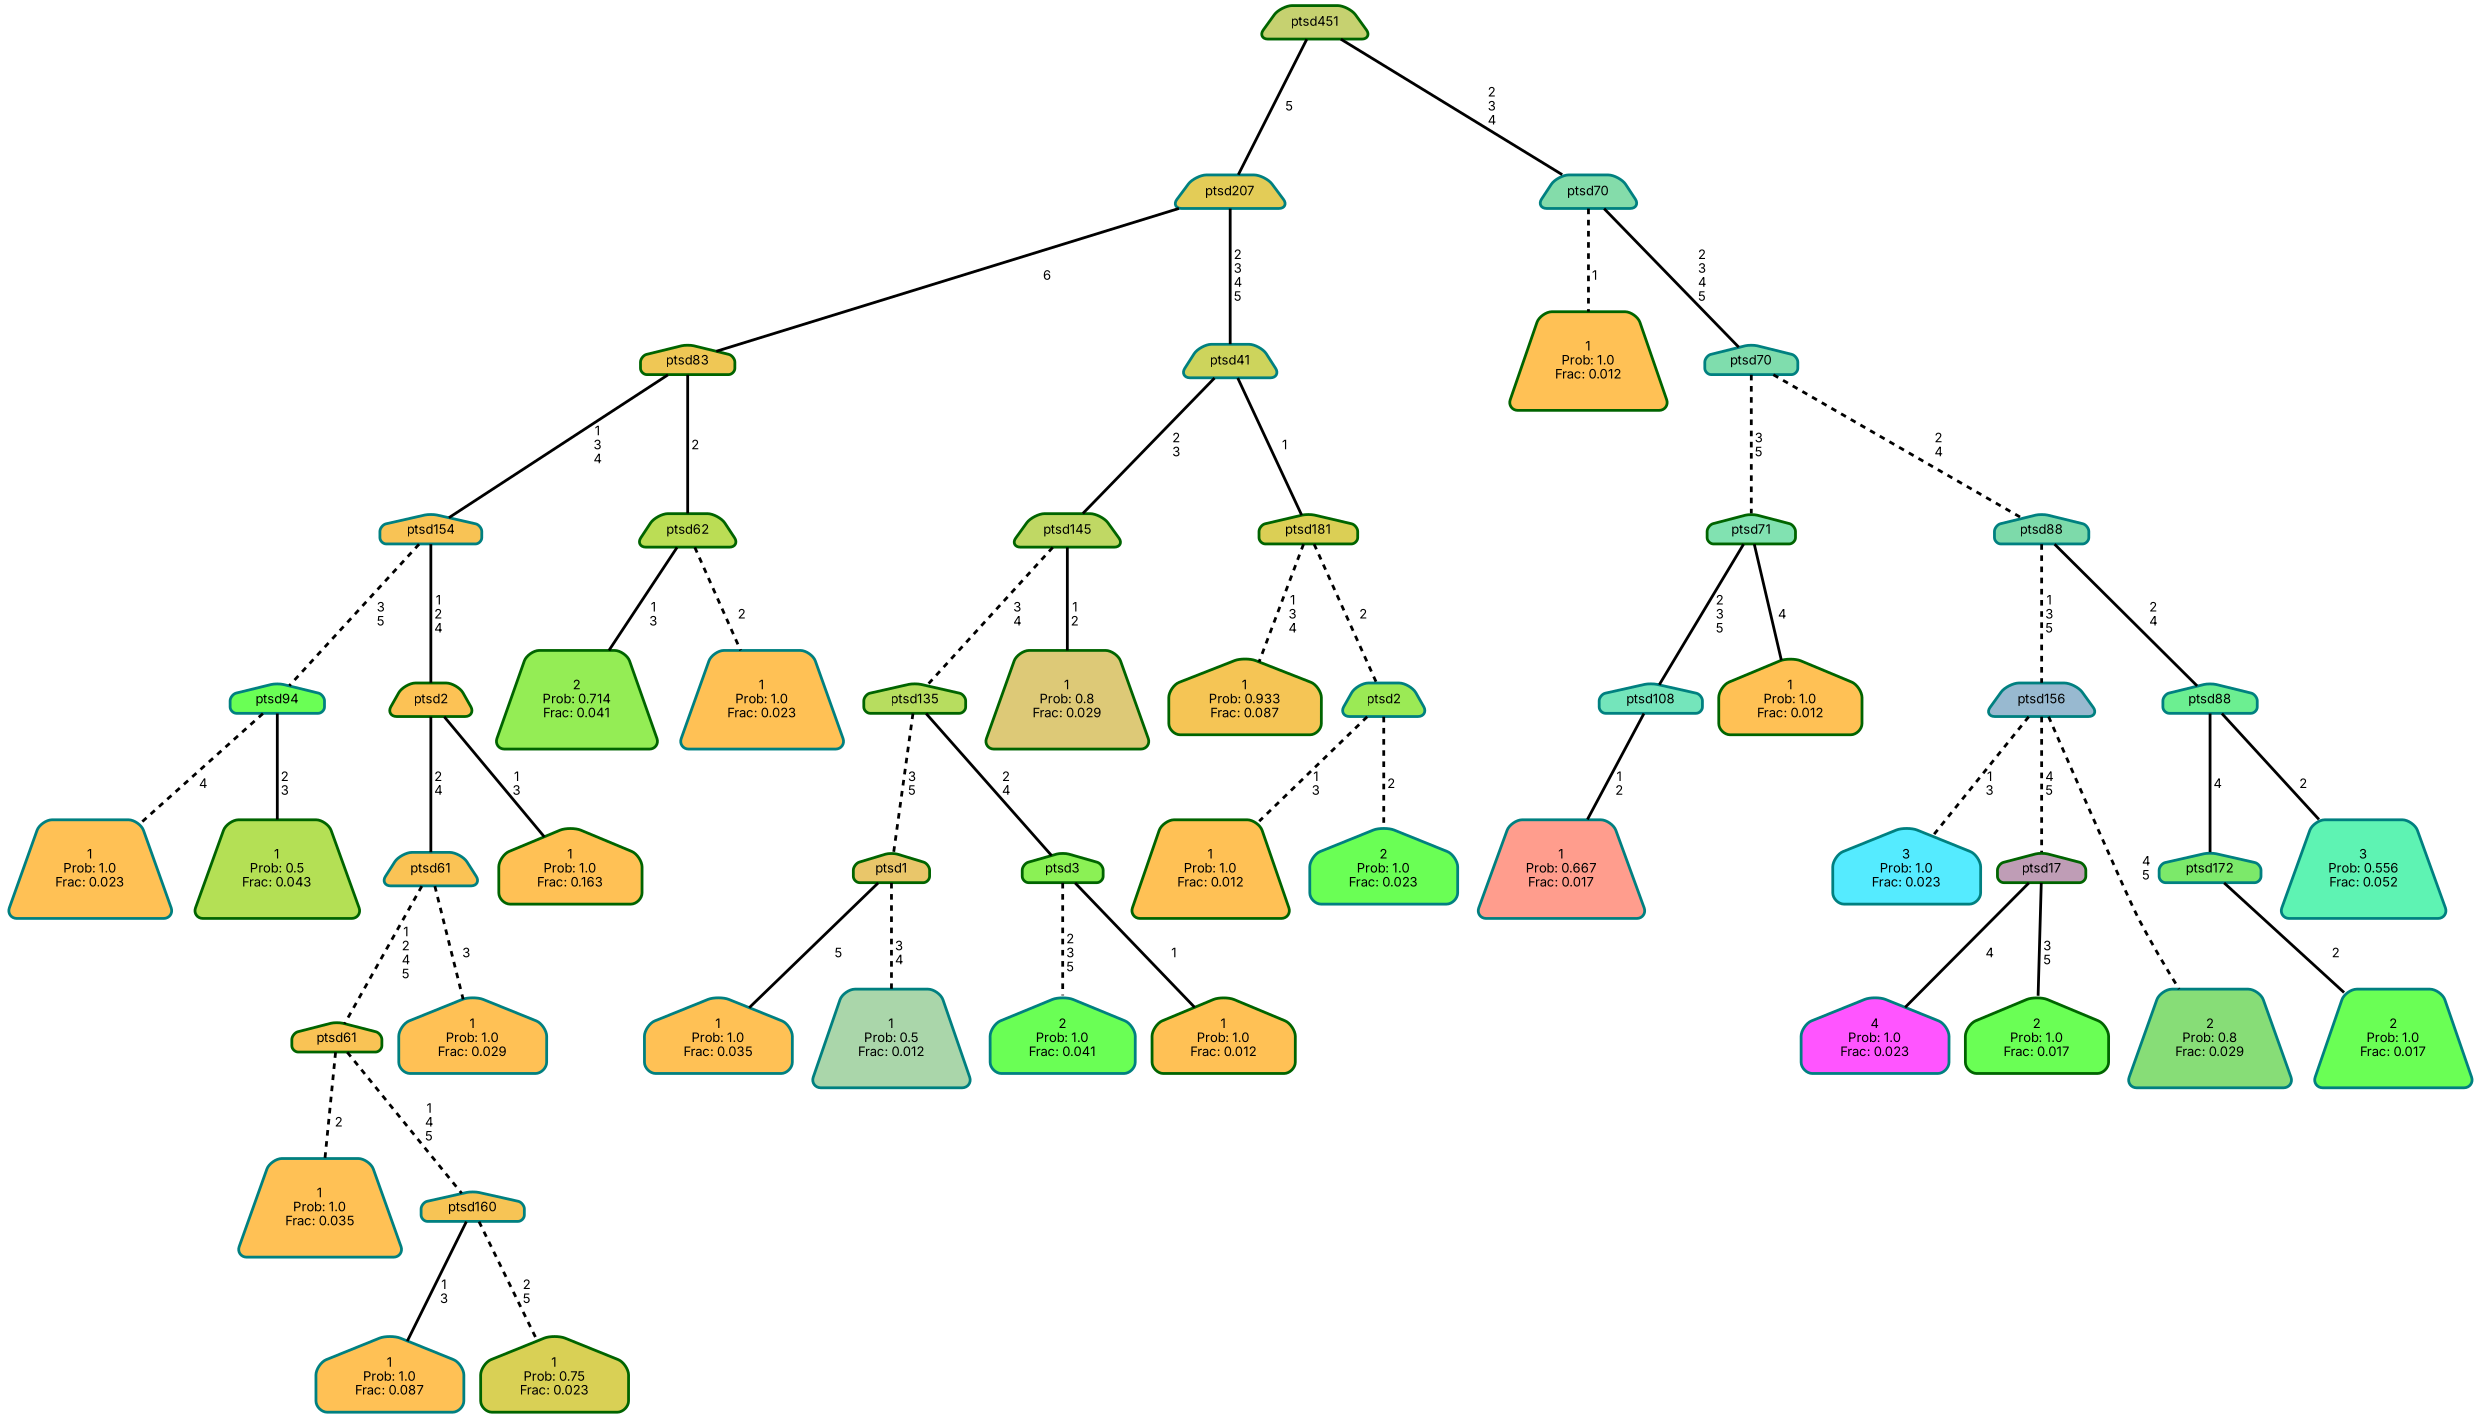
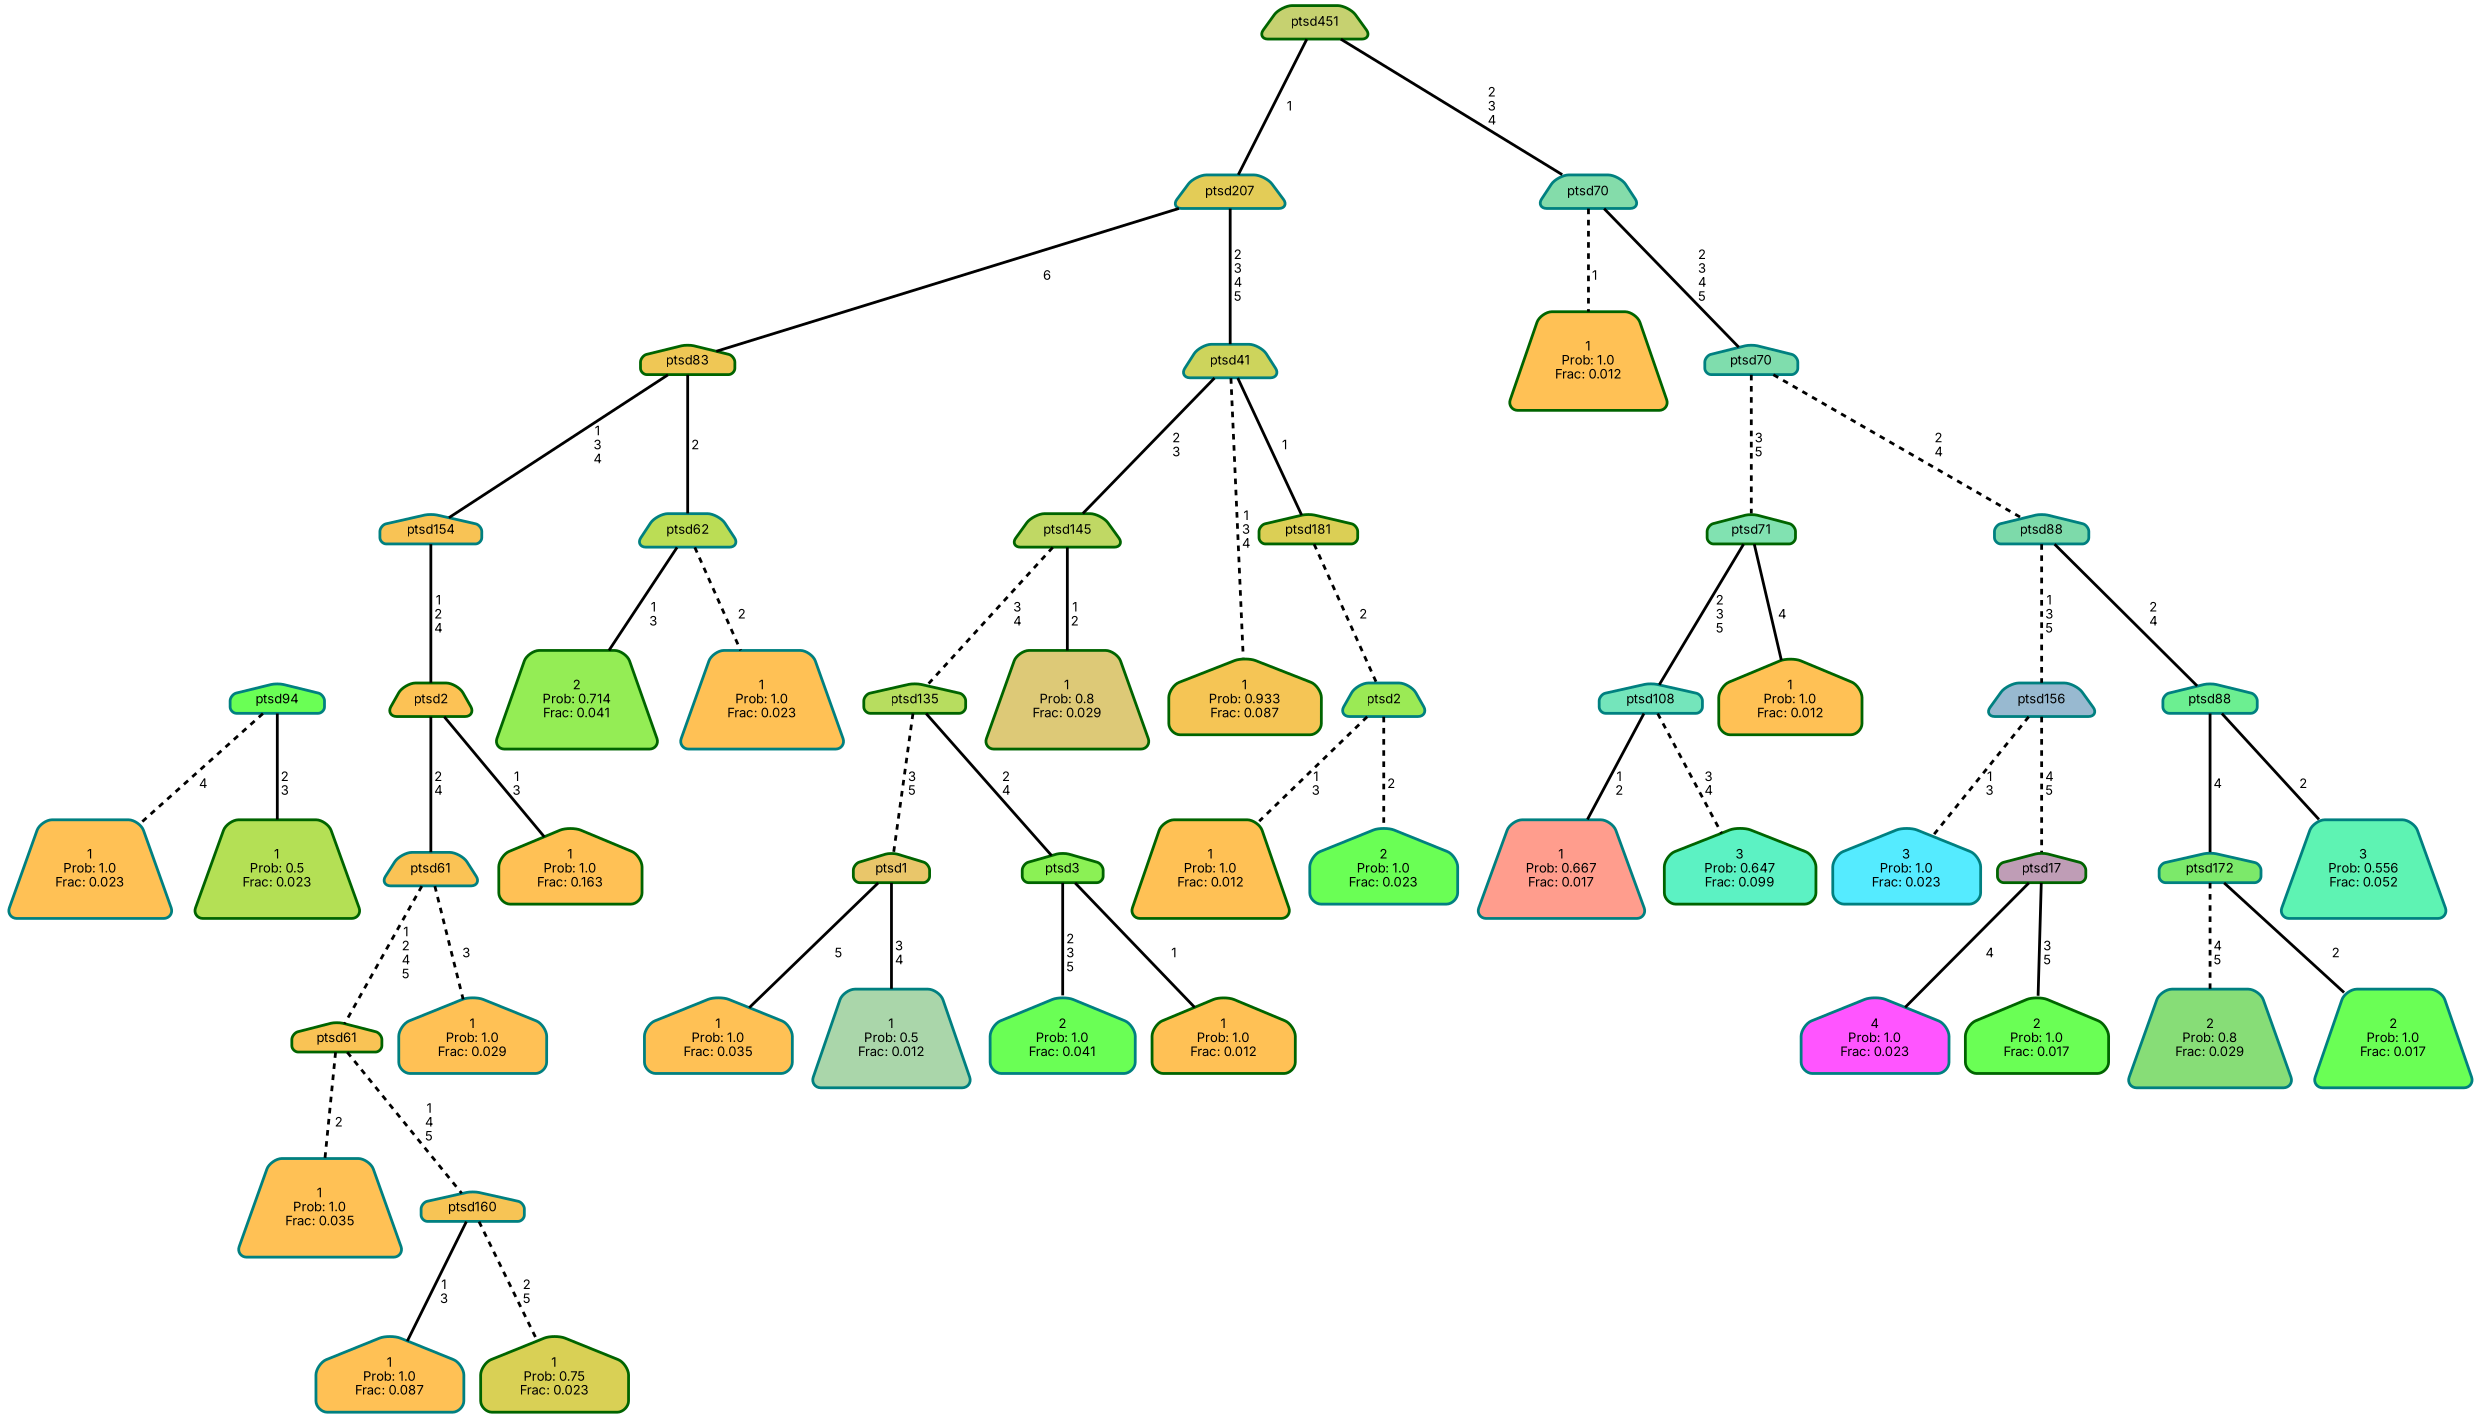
(1288, 107) -> (1288, 107)
(688, 530) -> (688, 530)
(1281, 603) -> (1237, 518)
(354, 615) -> none
(2109, 855) -> (2210, 936)
(277, 869) -> (277, 869)
none -> (1740, 869)
(891, 936) -> (891, 936)
(1063, 939) -> (1063, 939)
